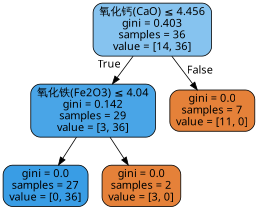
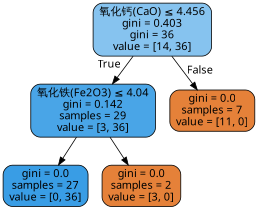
(152, 35) -> (152, 35)
